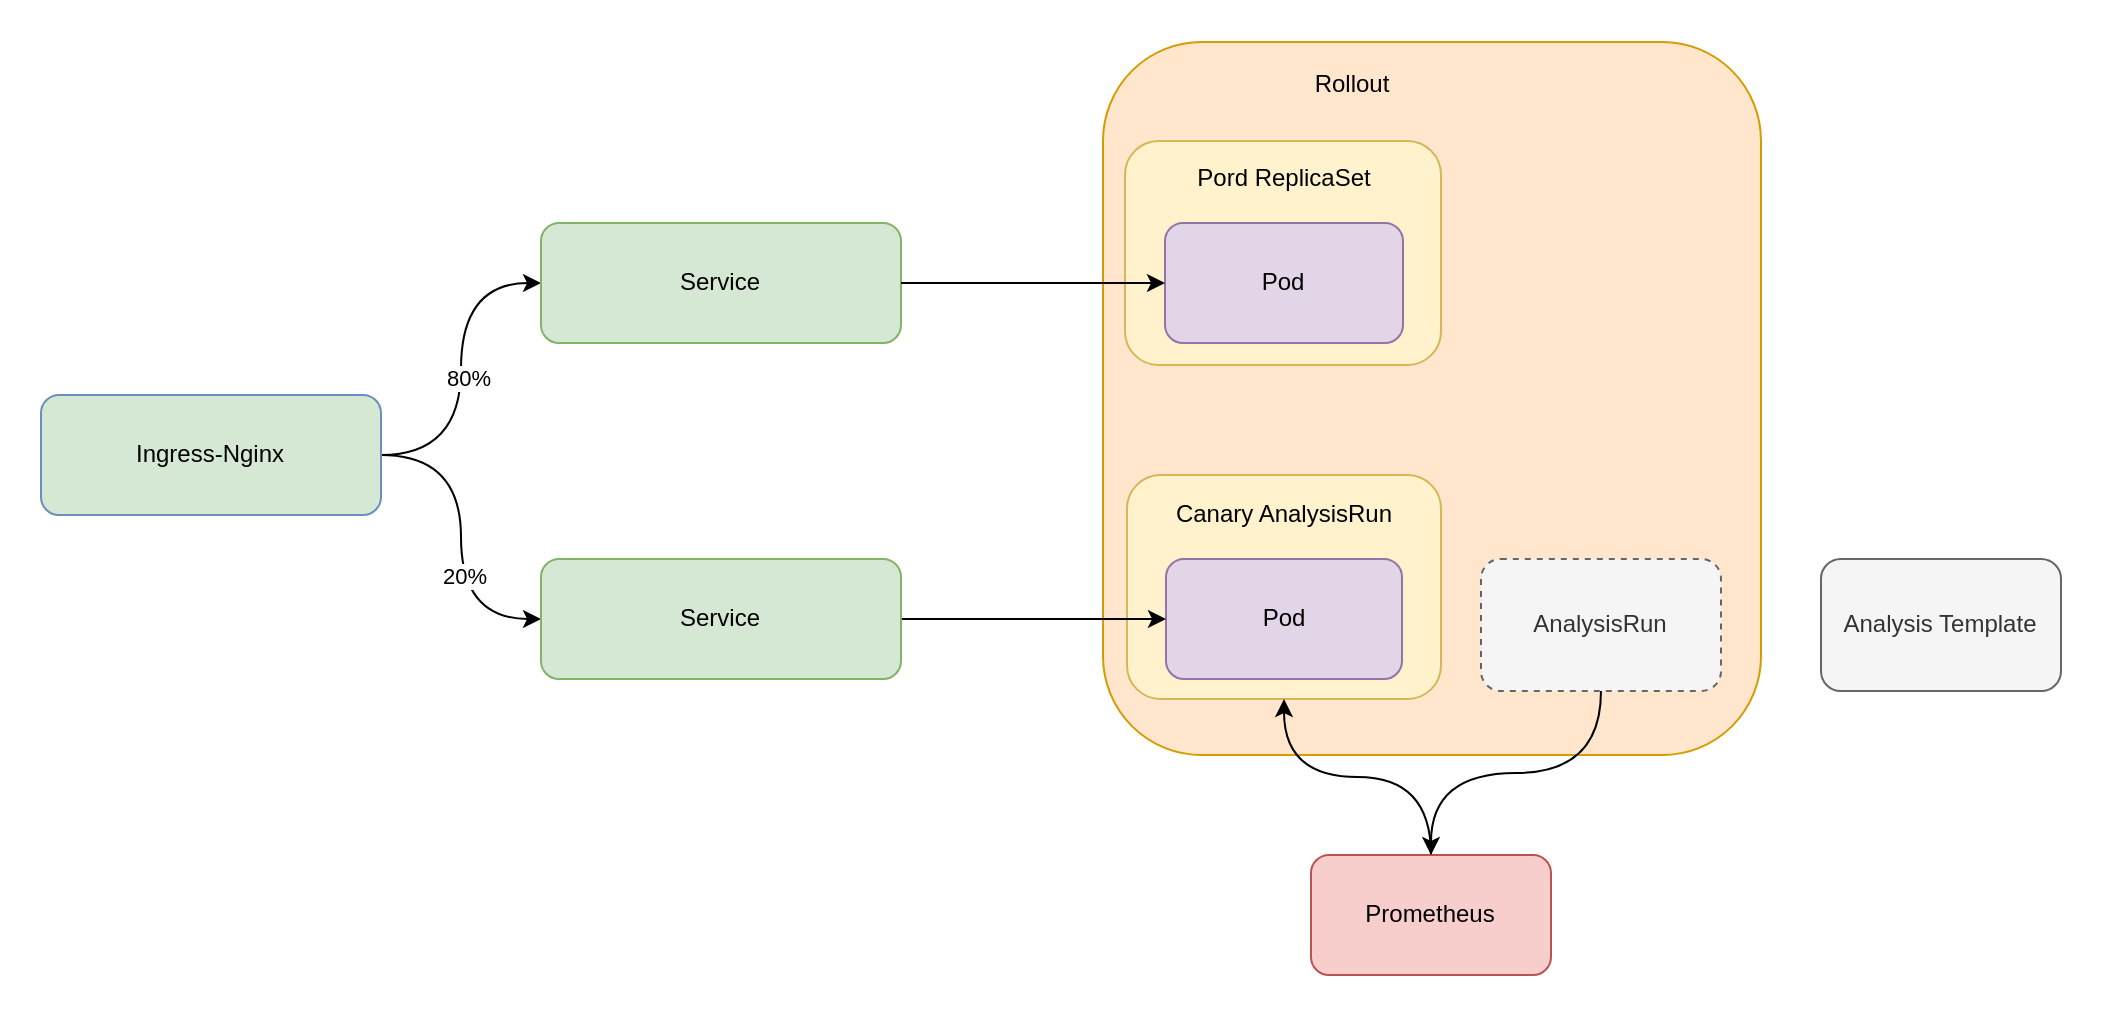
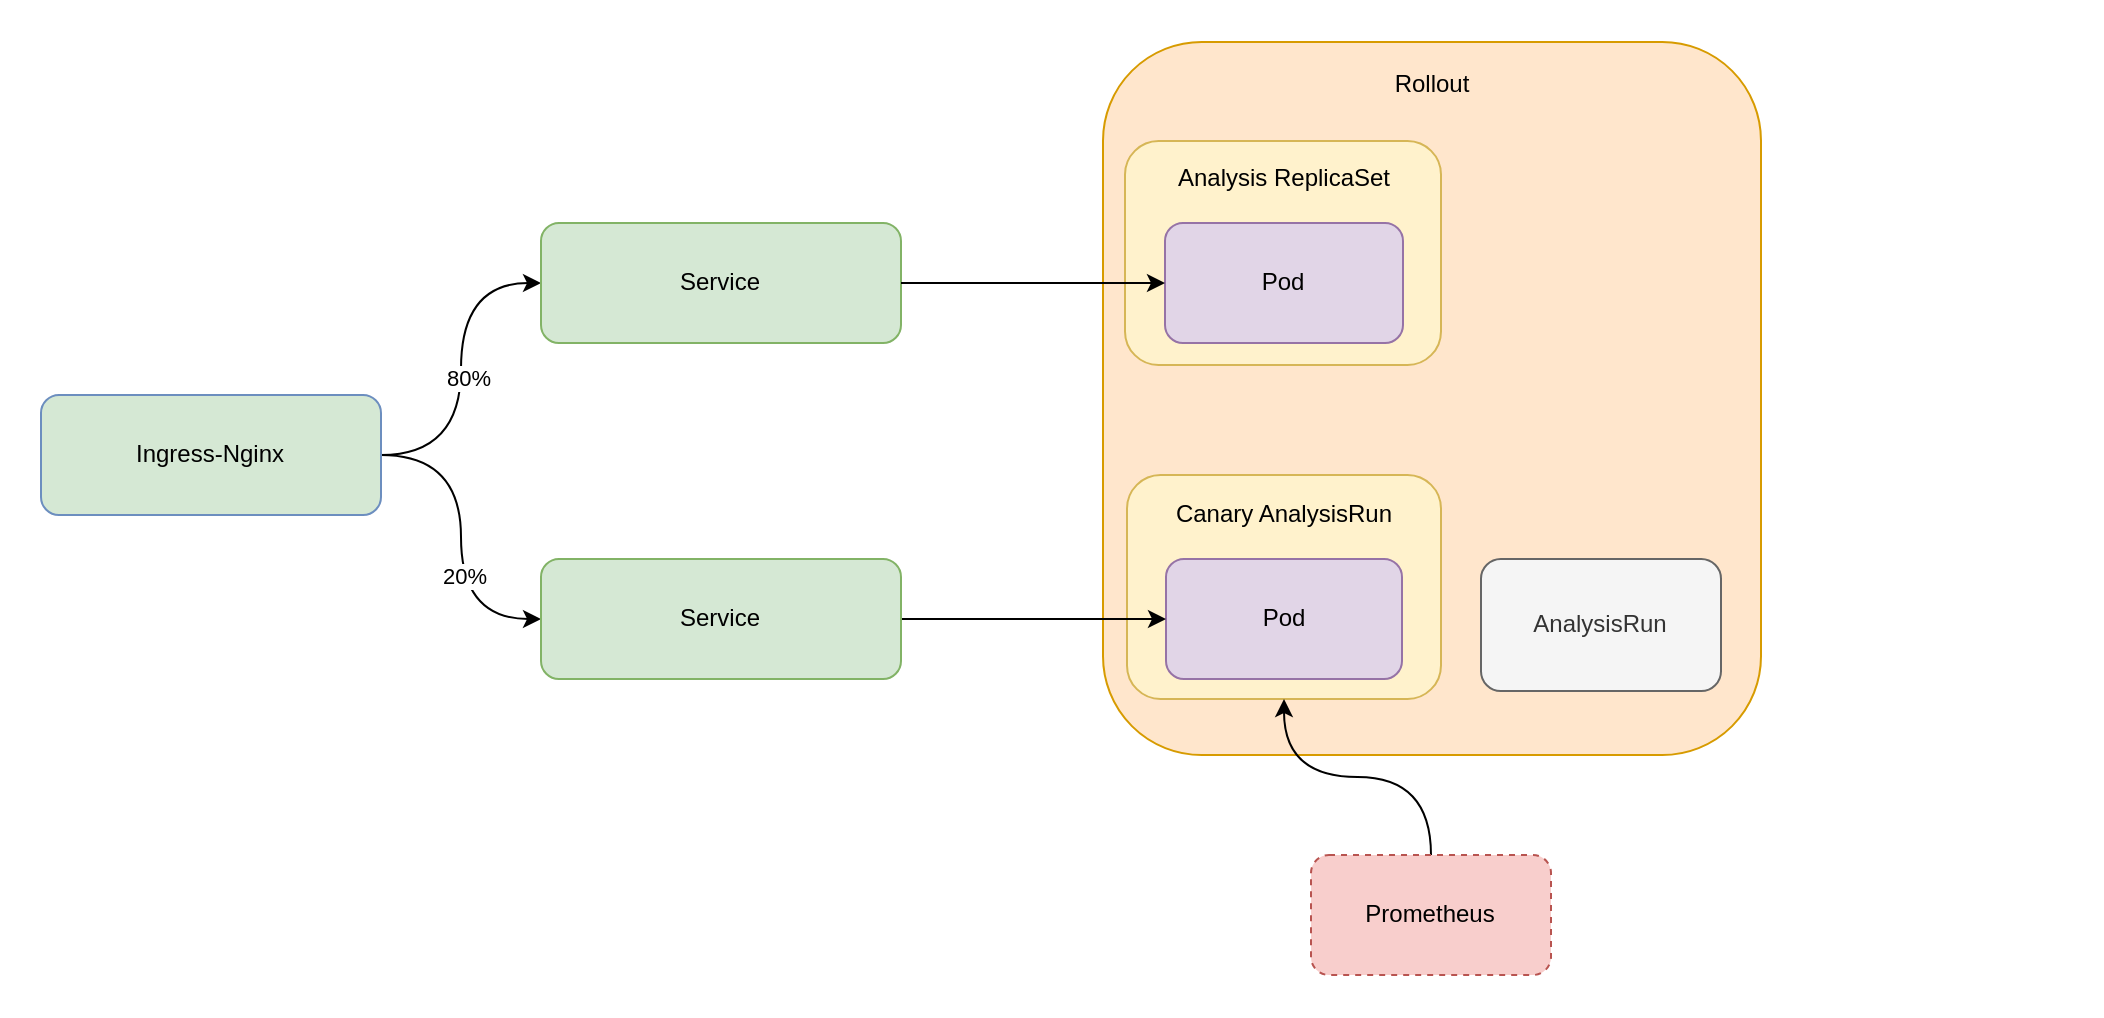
(1352, 85) -> (1432, 85)
(1285, 179) -> (1285, 179)
(1601, 625) -> (1601, 625)
(1941, 625) -> none
(1525, 773) -> none
(1431, 915) -> (1431, 915)
